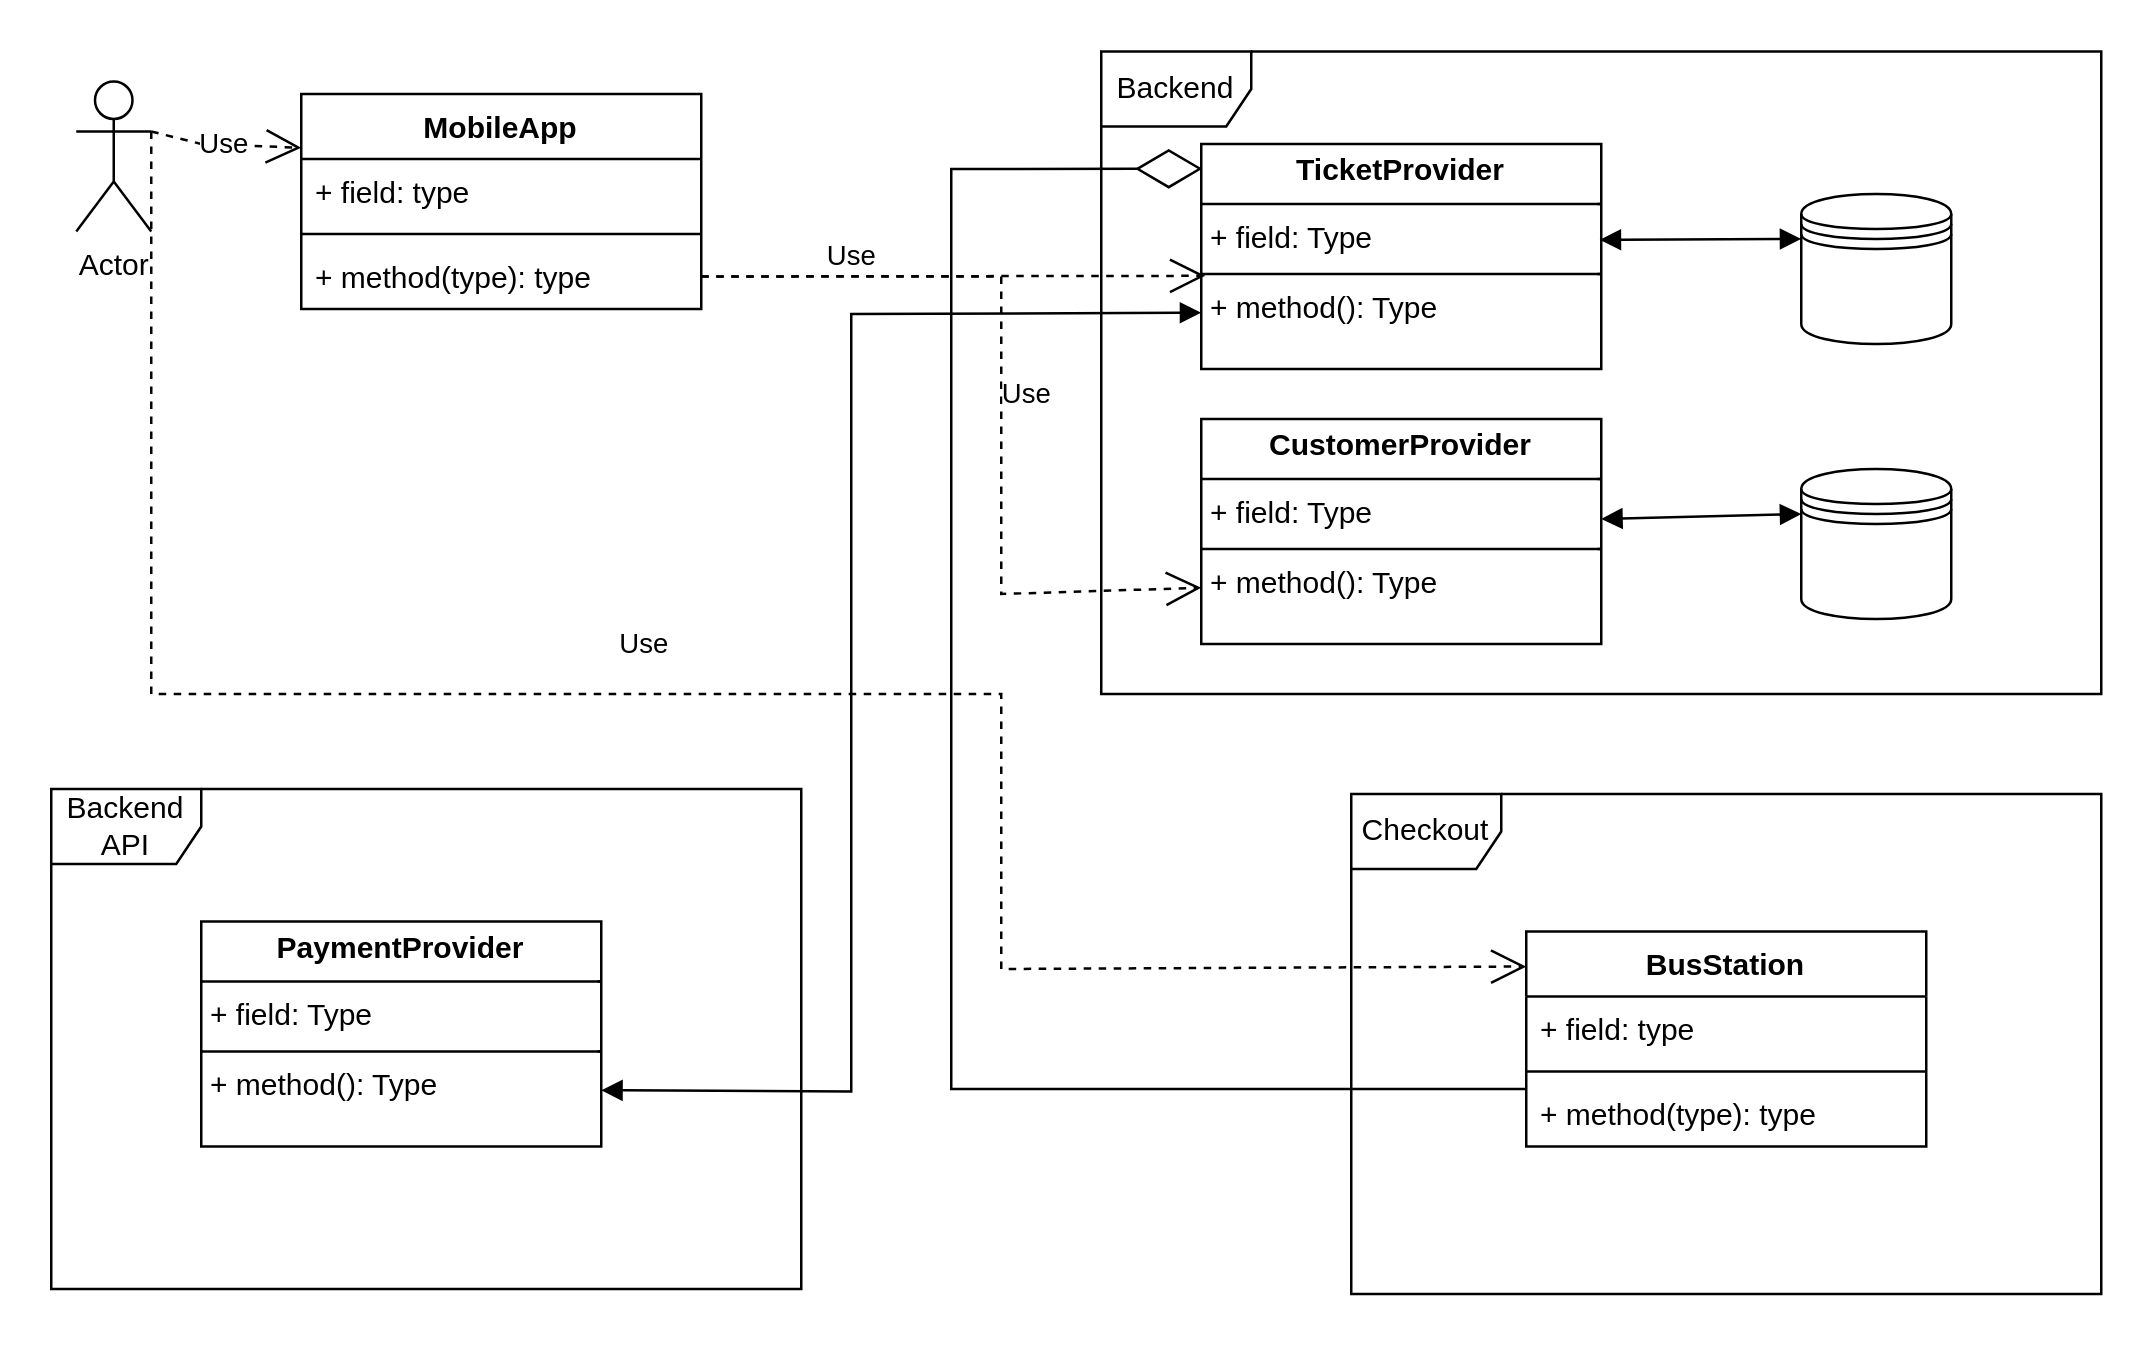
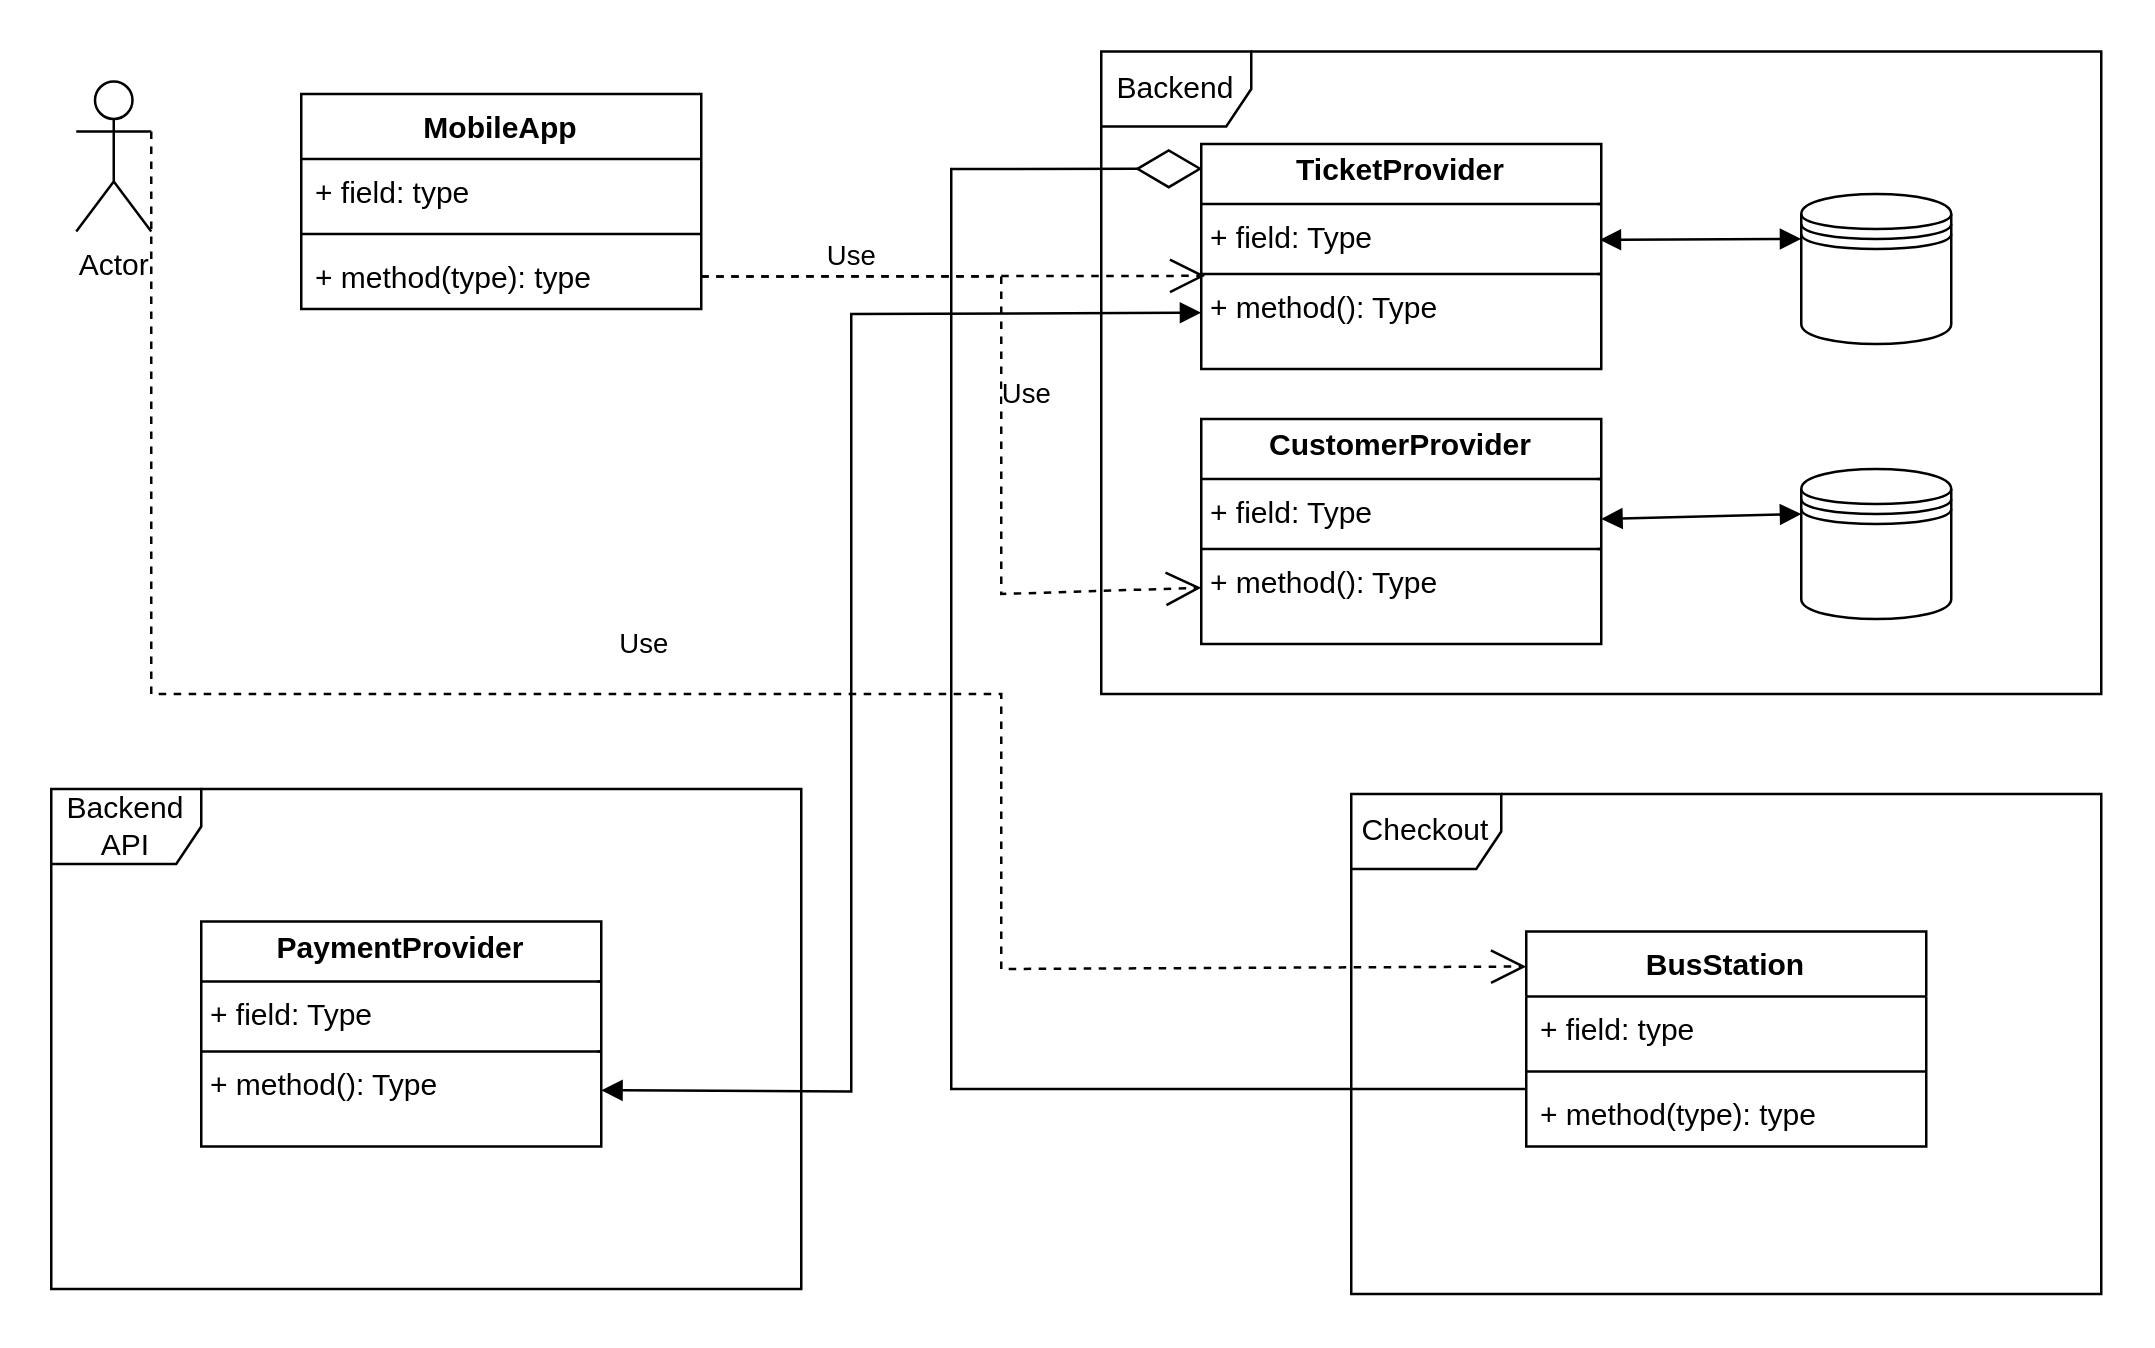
(225, 145) -> none
